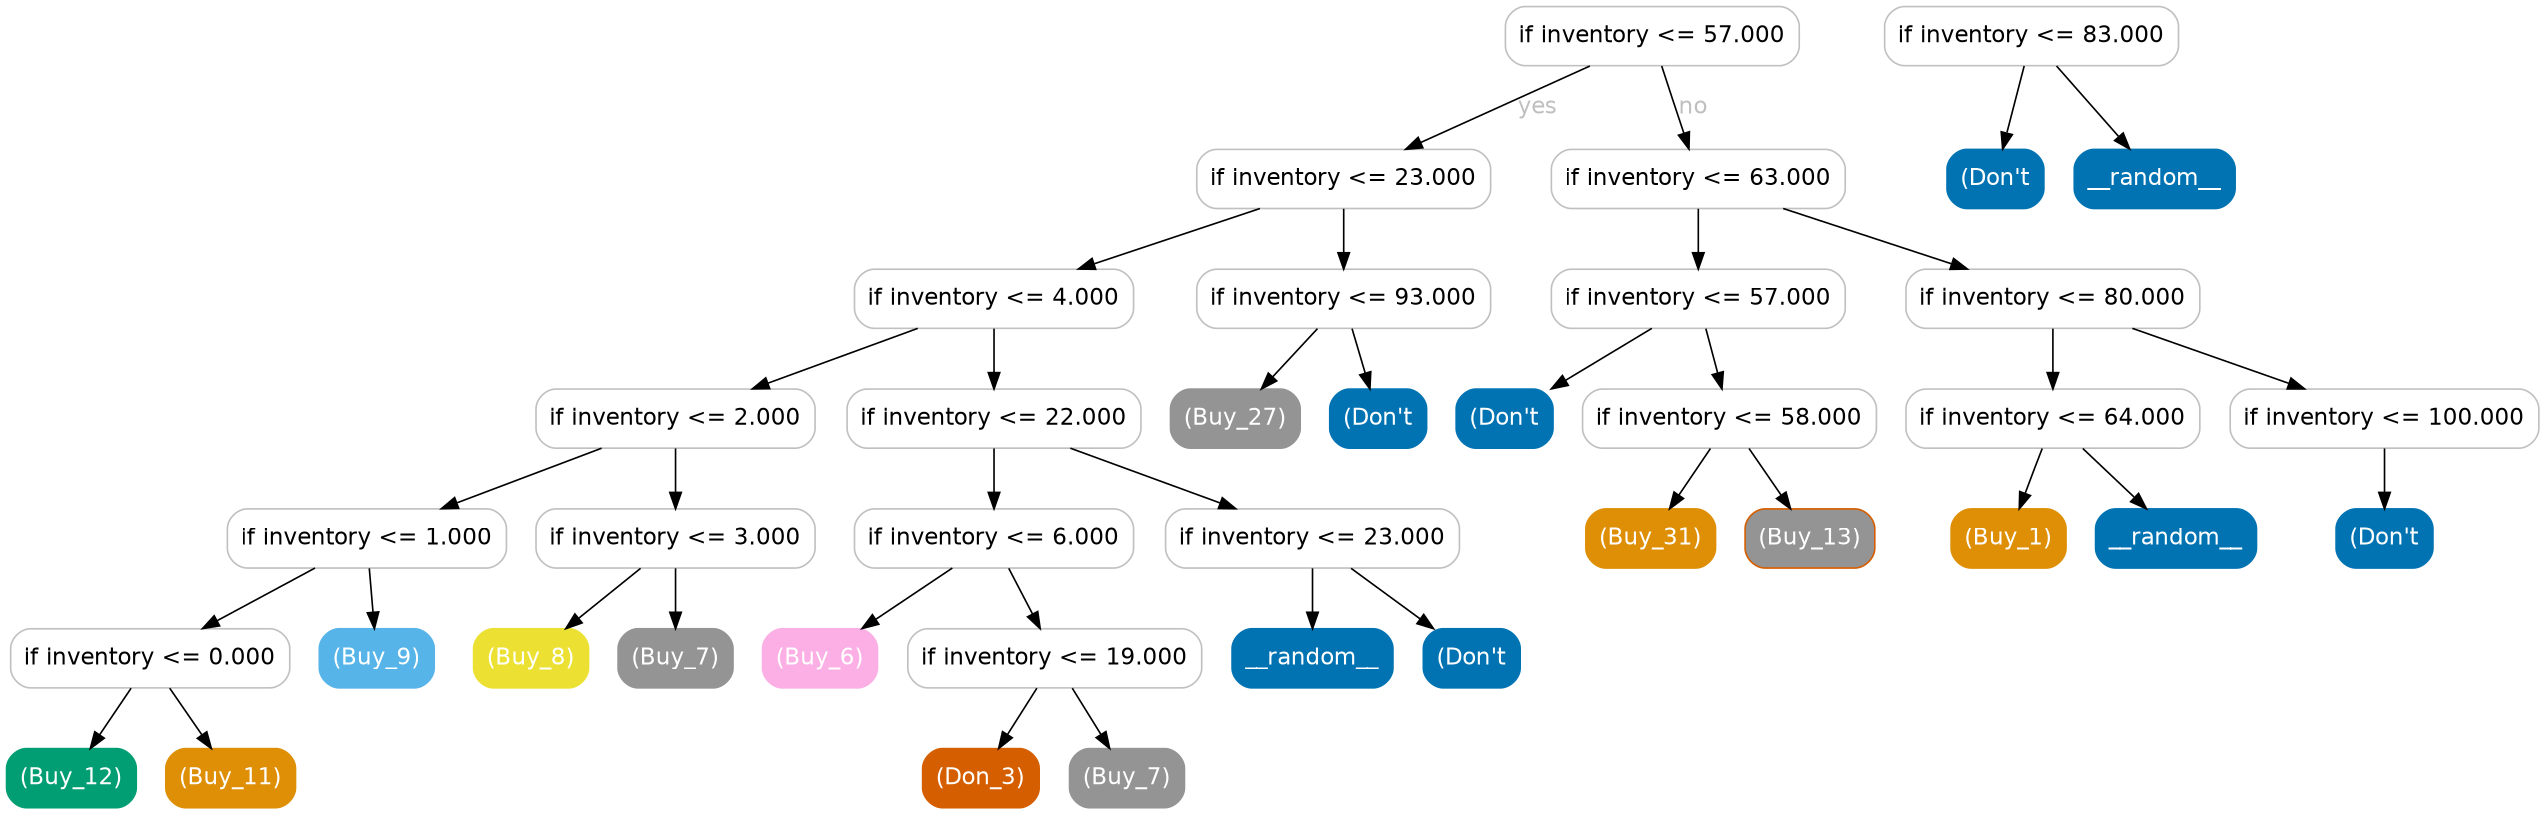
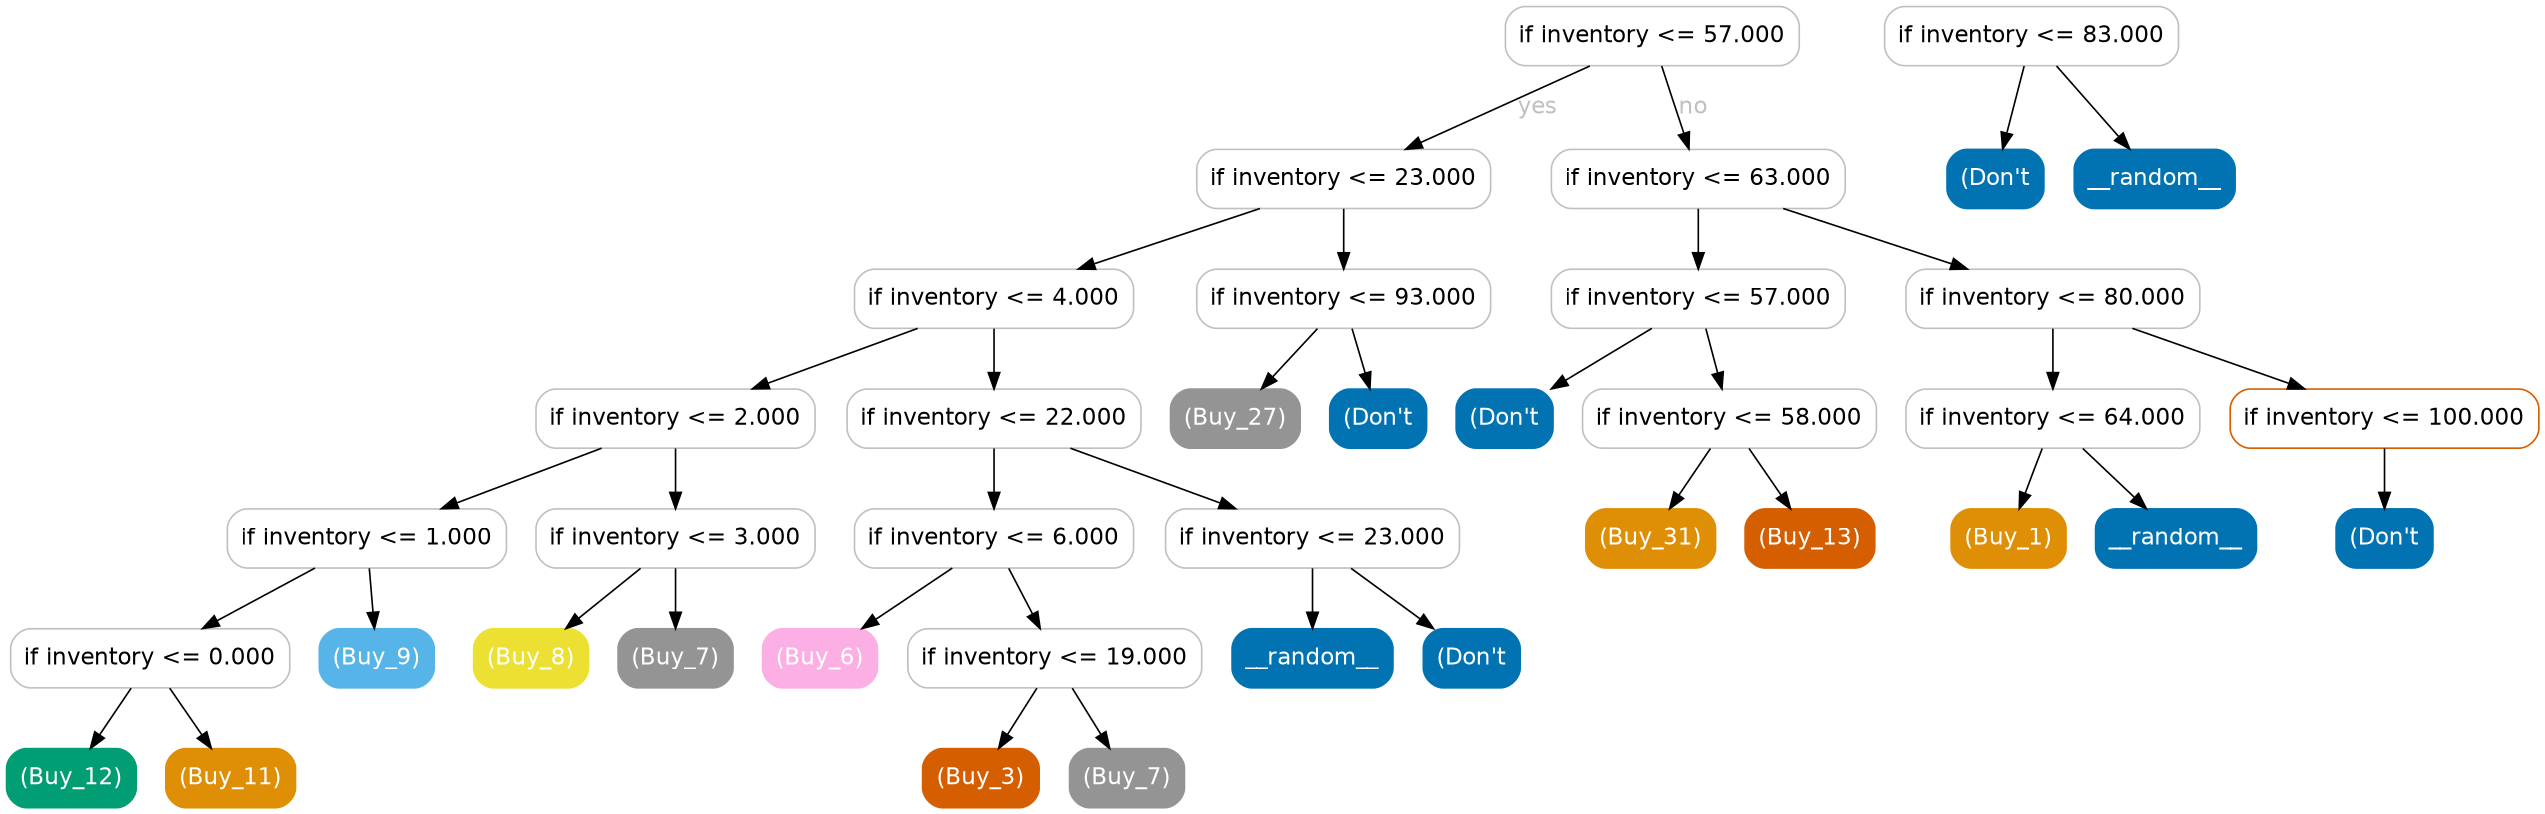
(2385, 419) -> (2385, 419)
(1810, 538) -> (1810, 538)
(981, 778) -> (981, 778)
